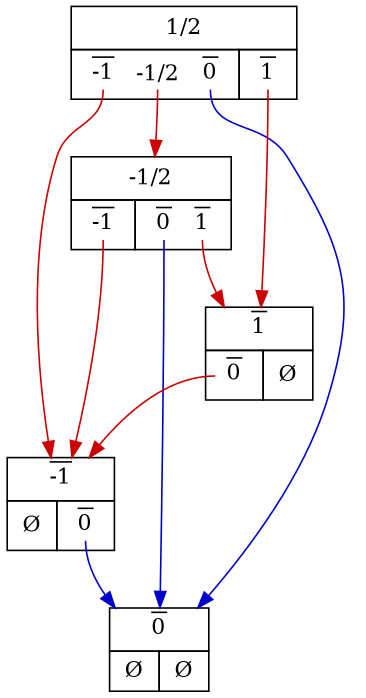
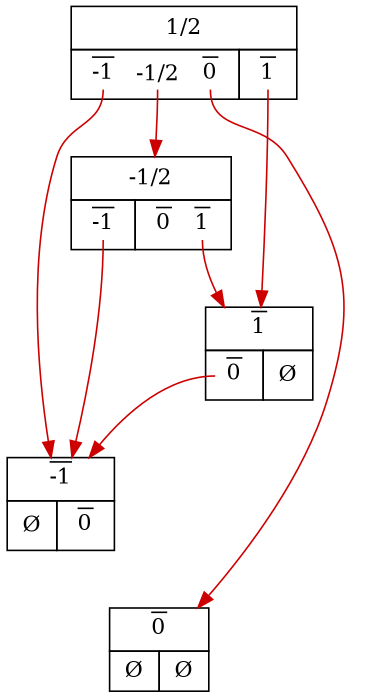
(342, 334) -> (342, 334)
(163, 416) -> none
(91, 569) -> none
